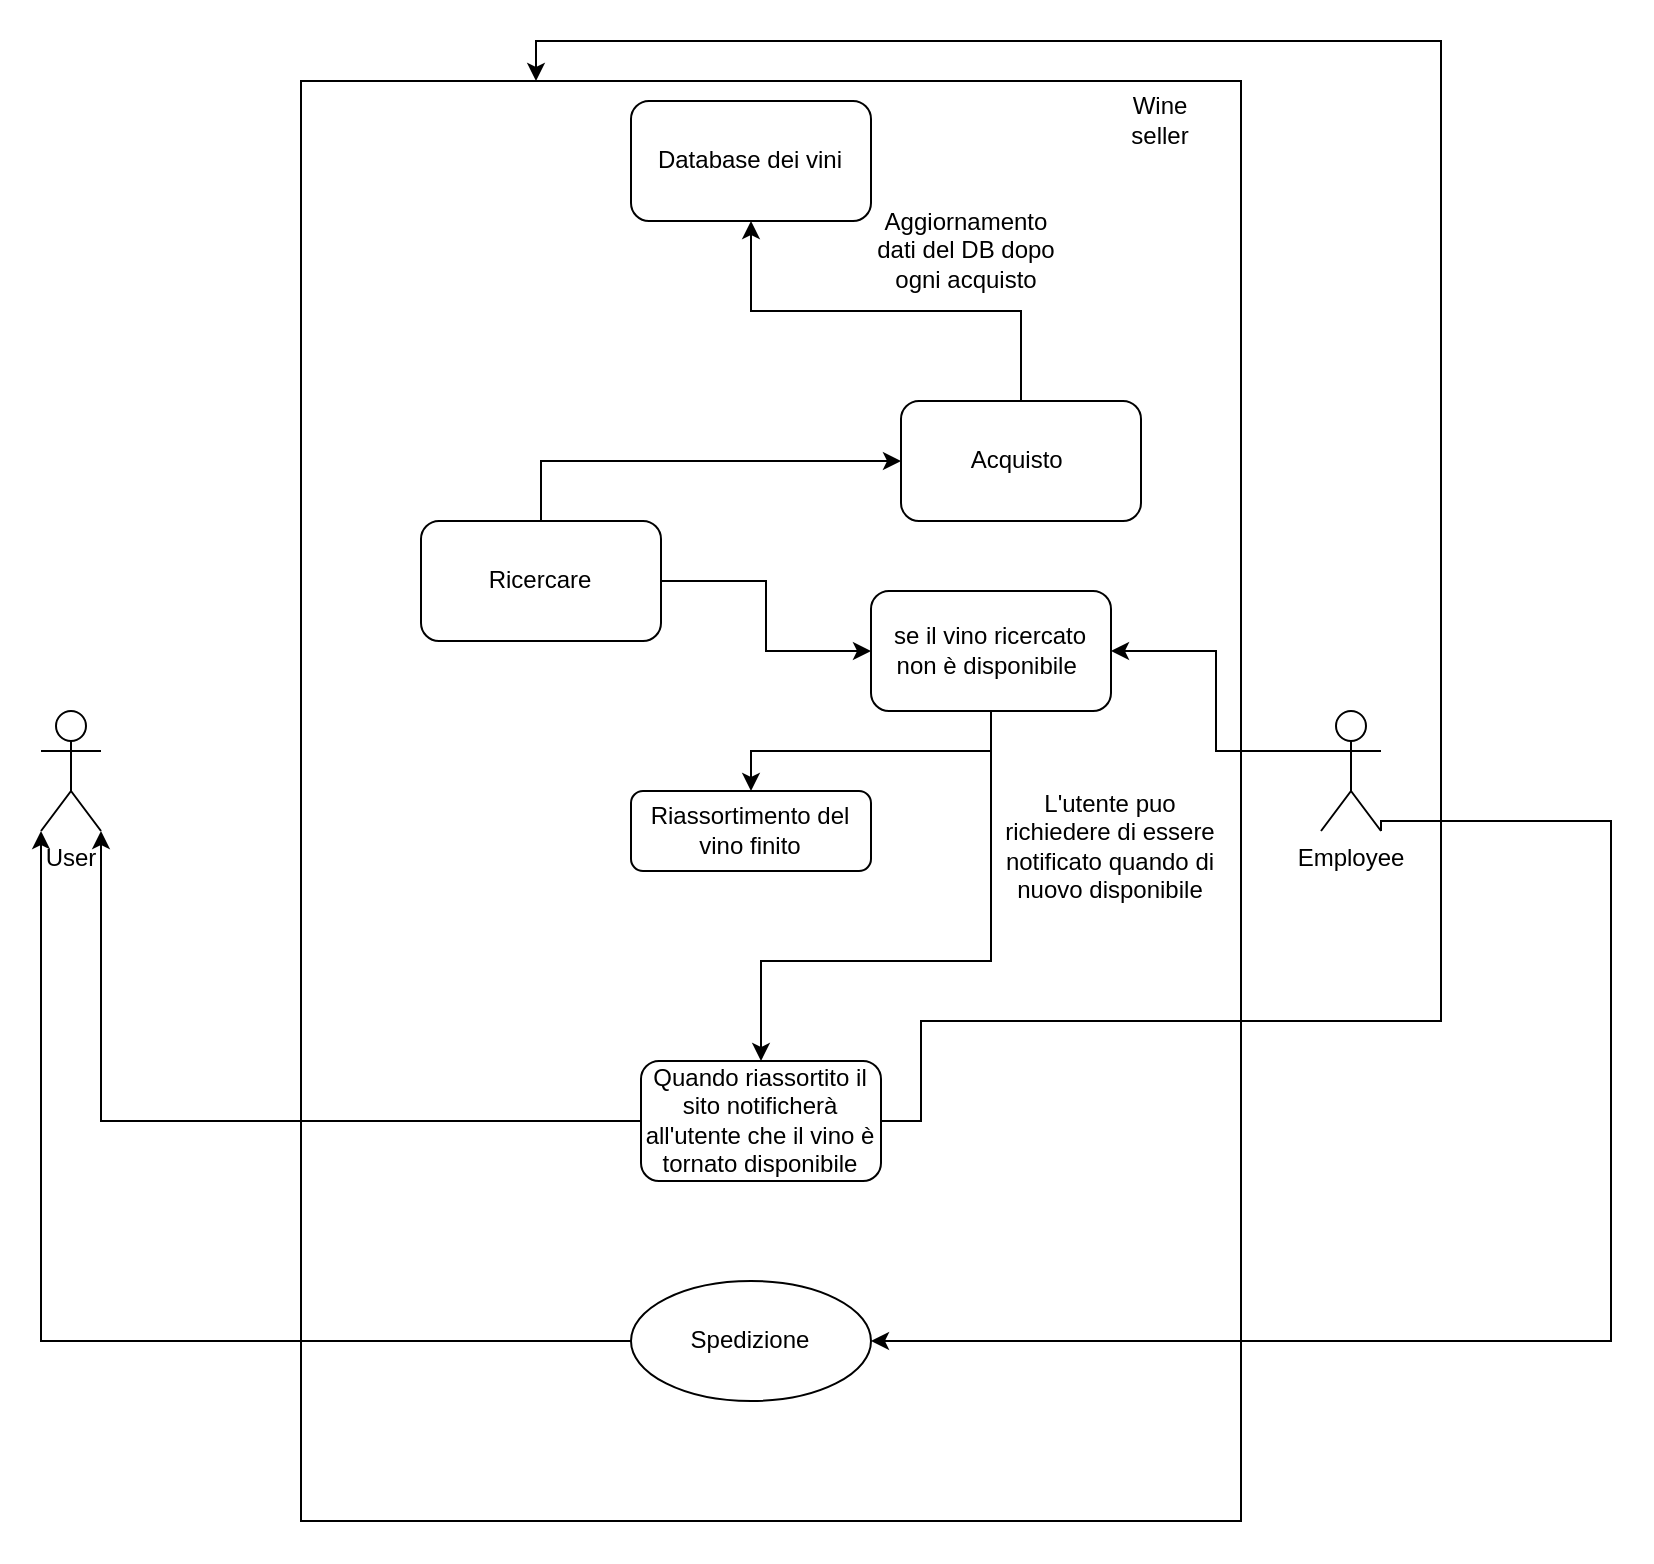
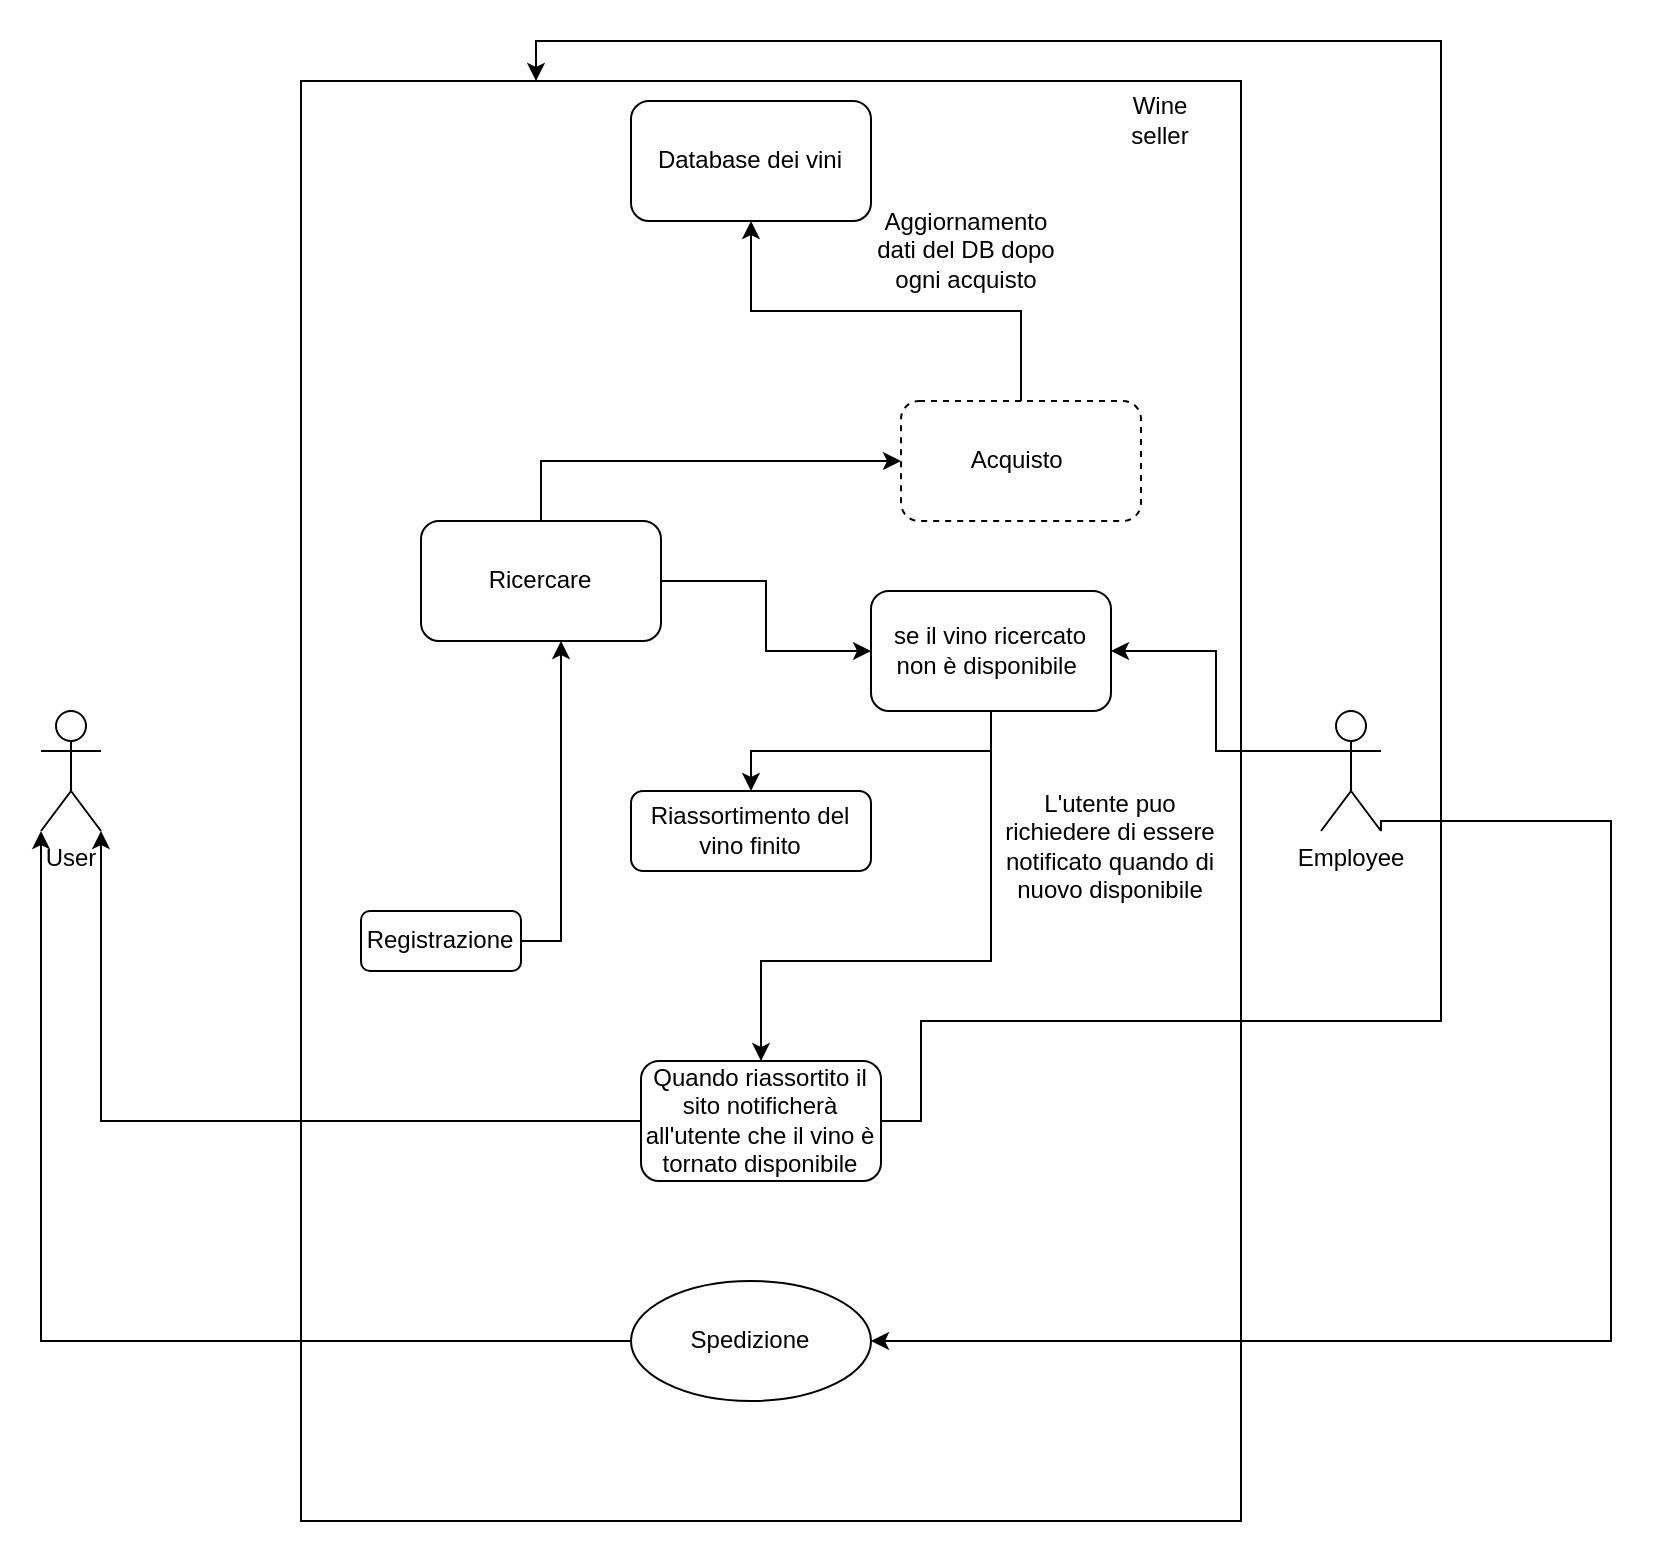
(1021, 461) -> (1021, 461)
none -> (561, 818)
none -> (441, 941)
